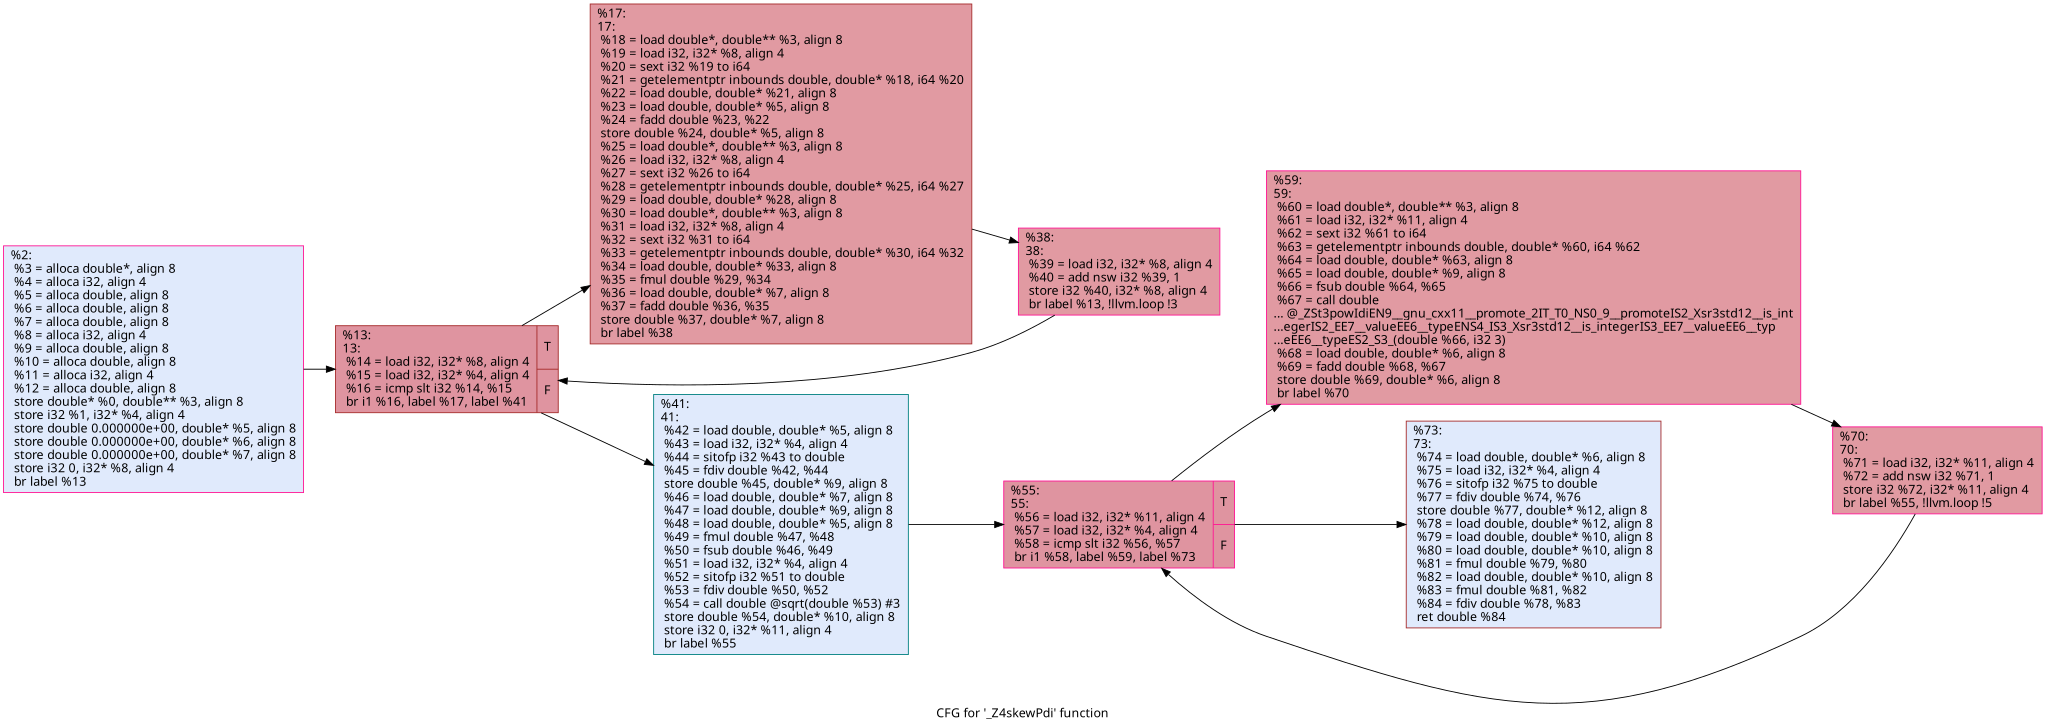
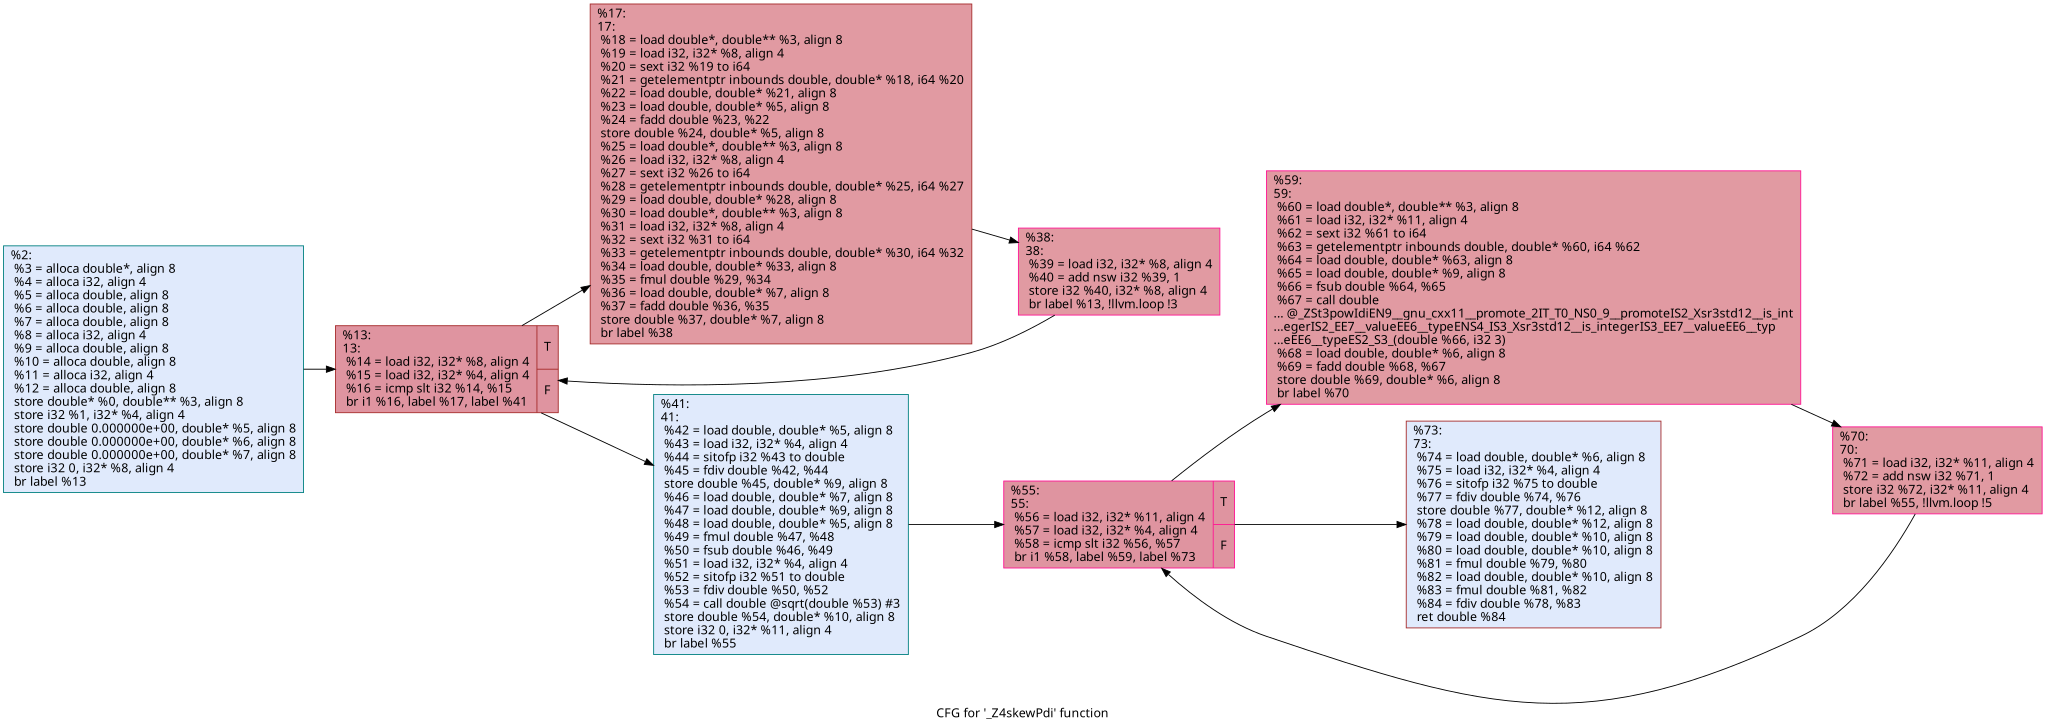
(154, 369) -> (154, 369)
